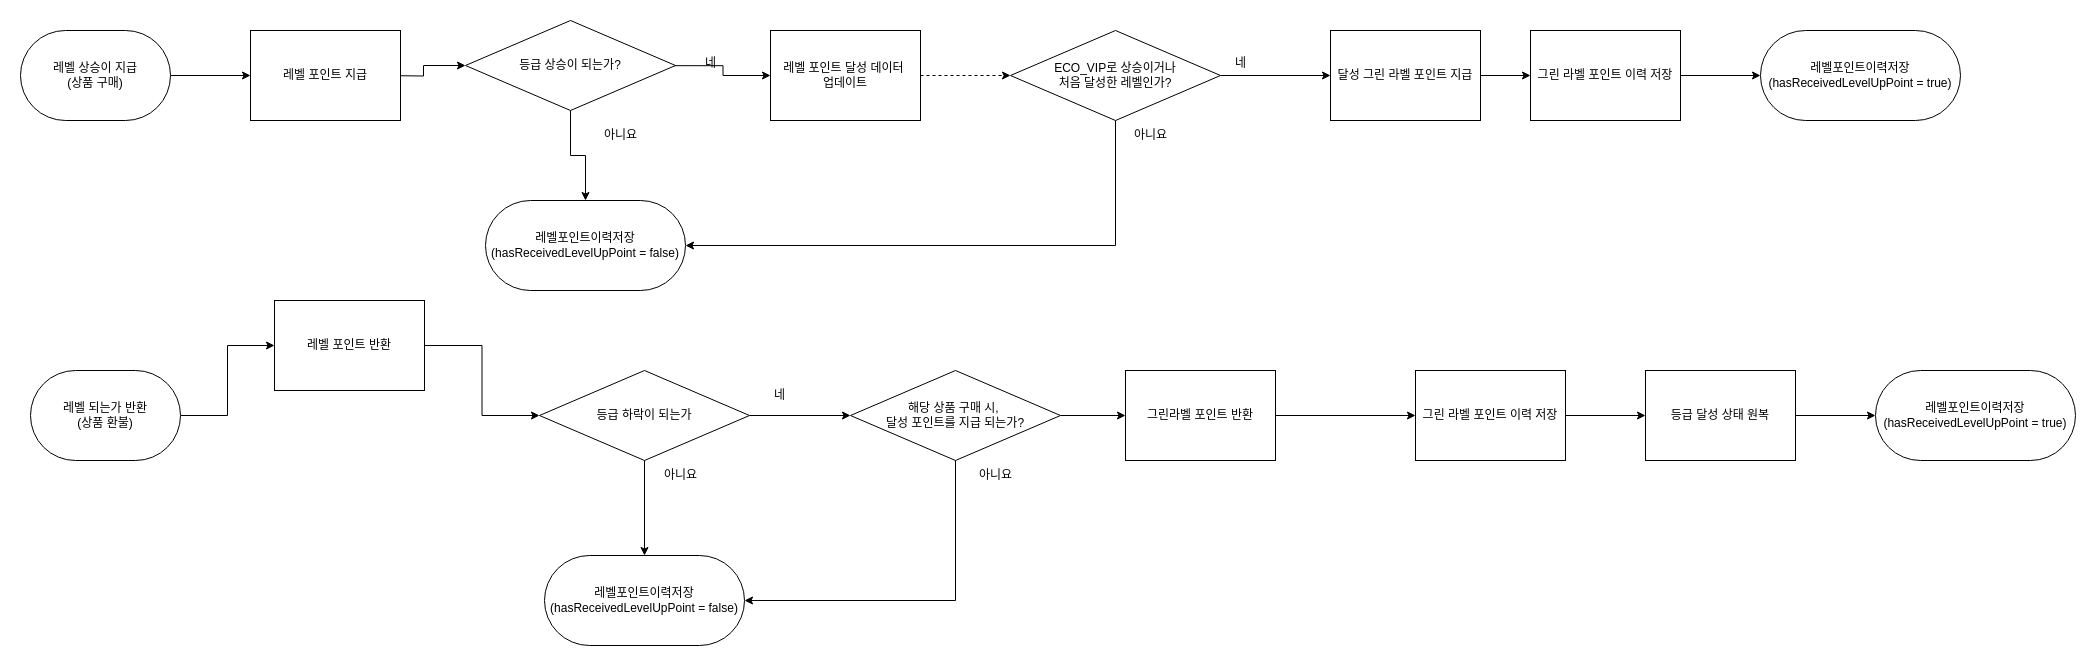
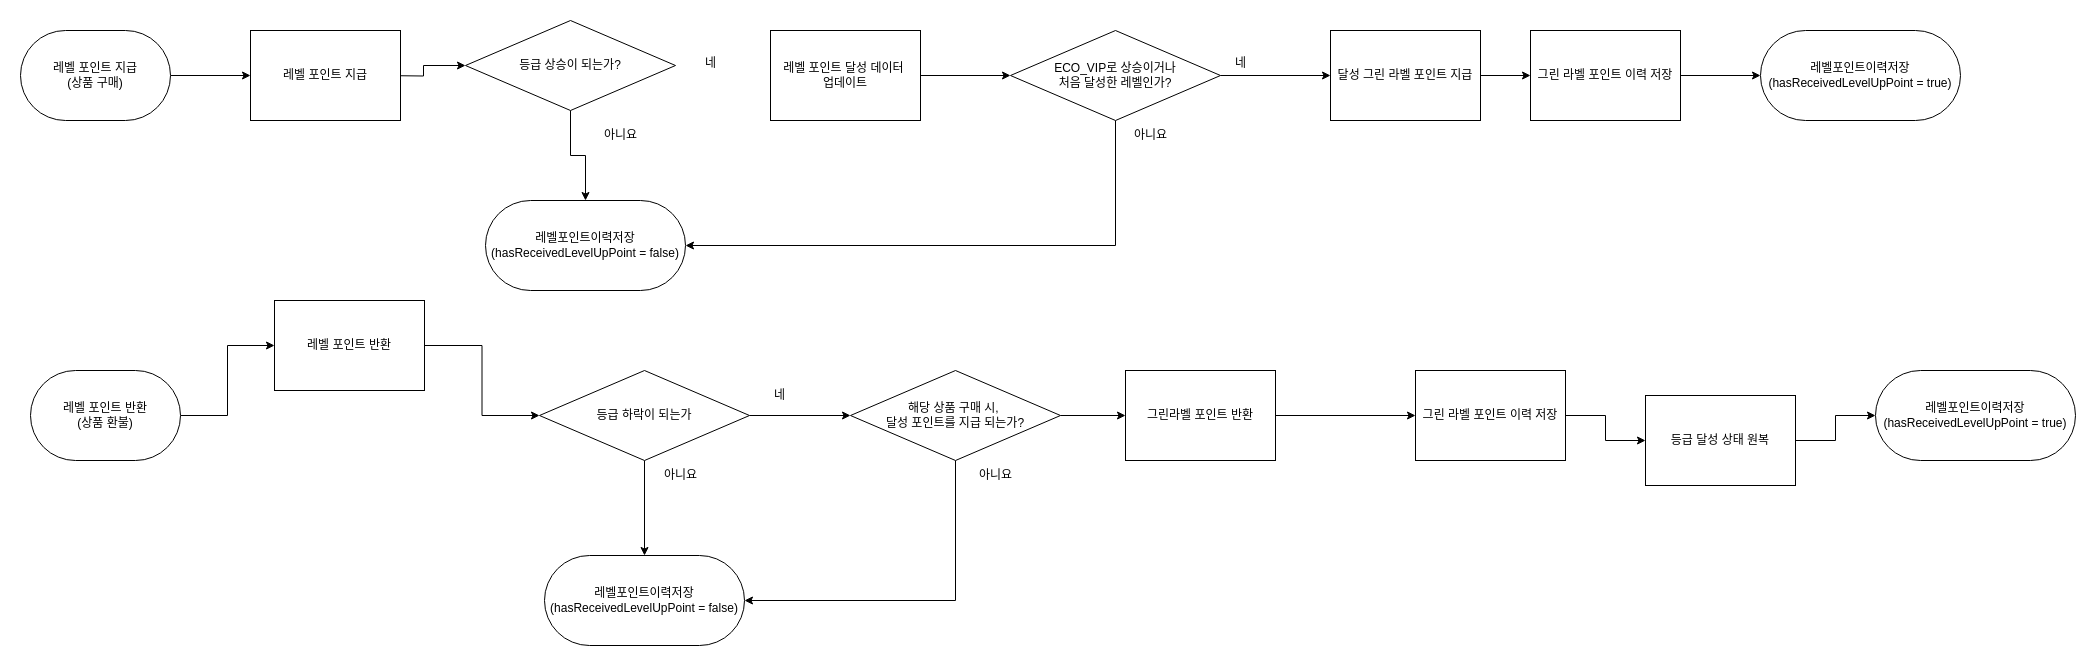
(723, 66) -> none
(96, 76) -> (96, 76)
(963, 76) -> (963, 76)
(106, 416) -> (106, 416)
(1721, 416) -> (1721, 441)
